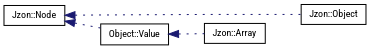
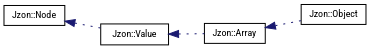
(188, 15) -> (288, 23)
(135, 34) -> (135, 34)
